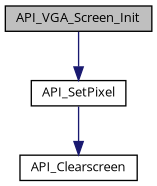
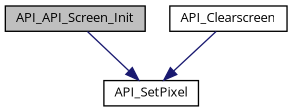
(79, 19) -> (75, 19)
(79, 124) -> (195, 51)
